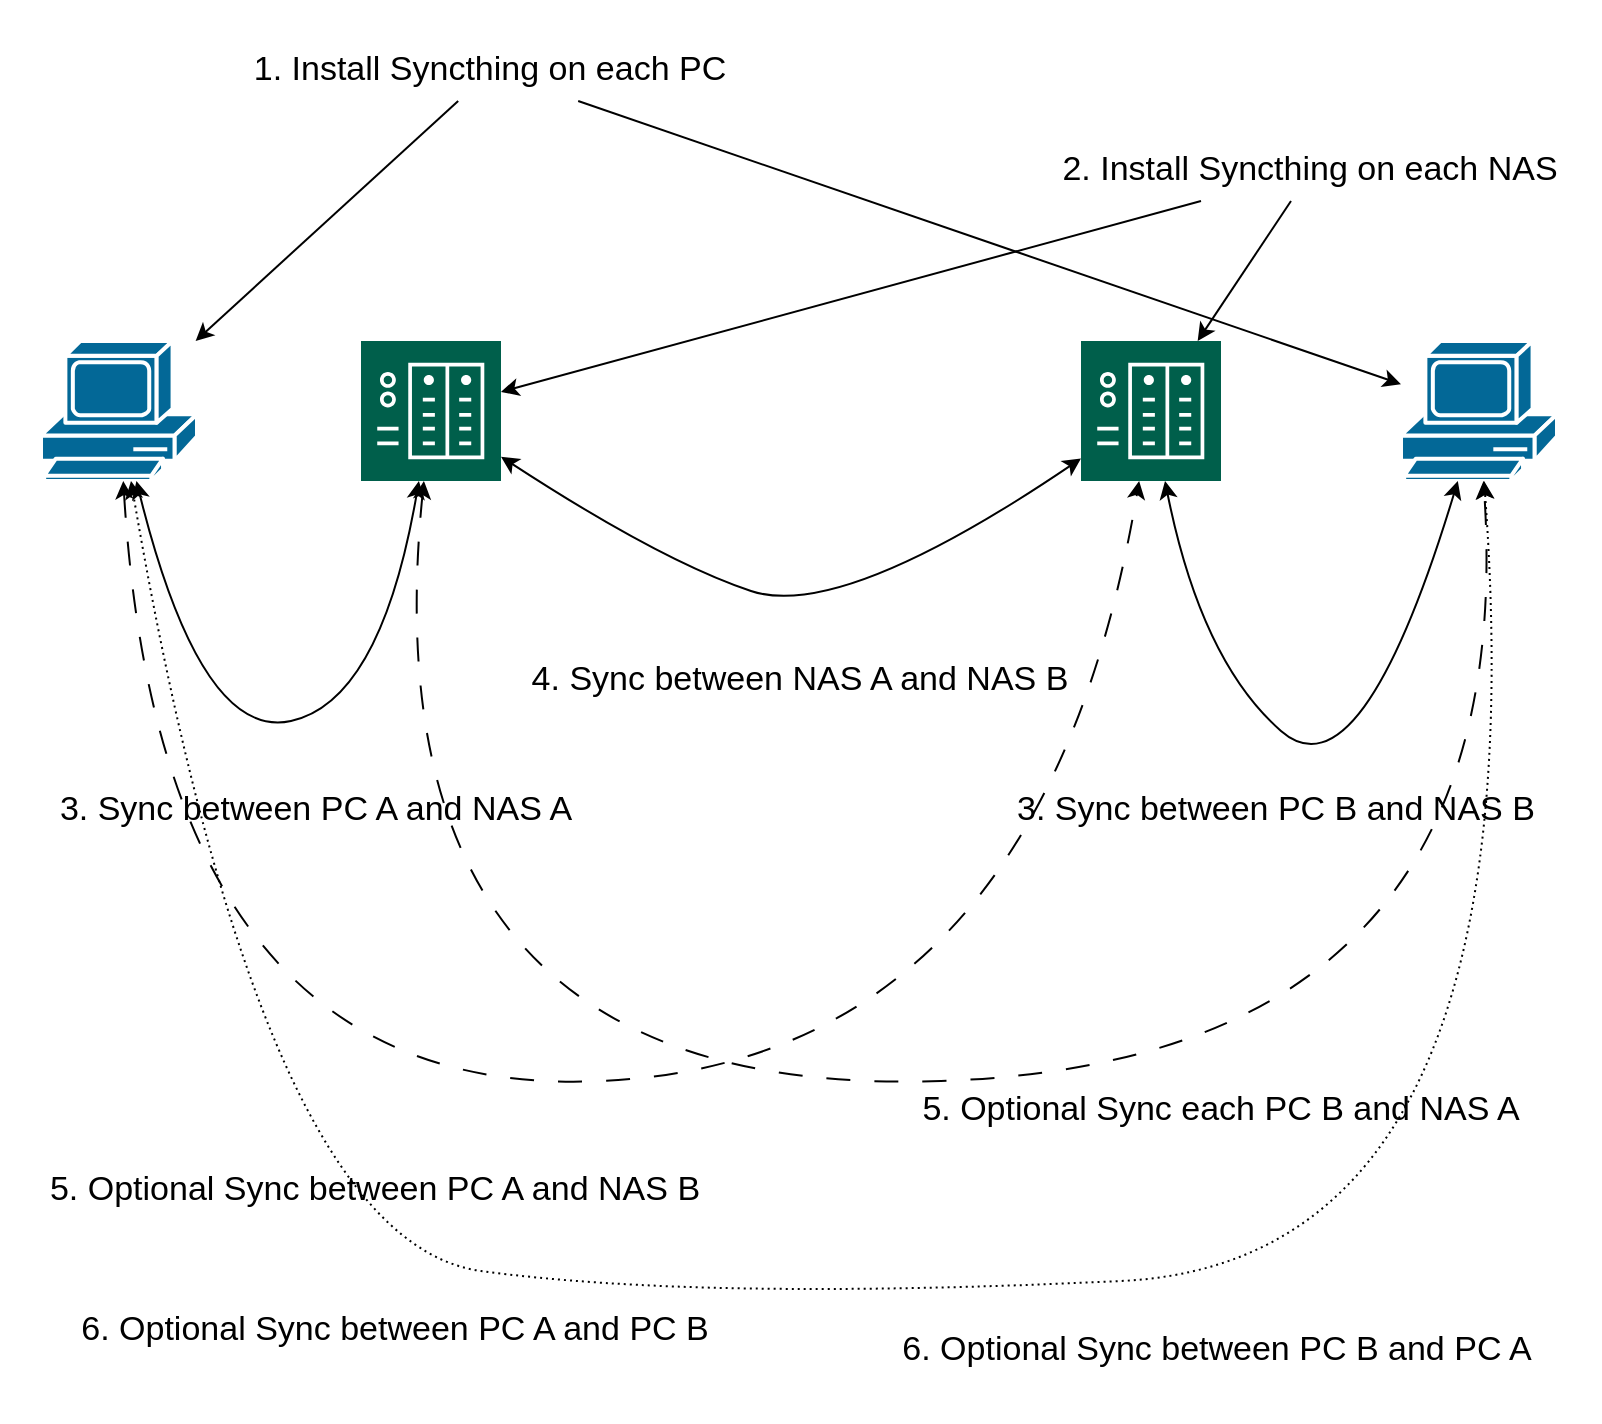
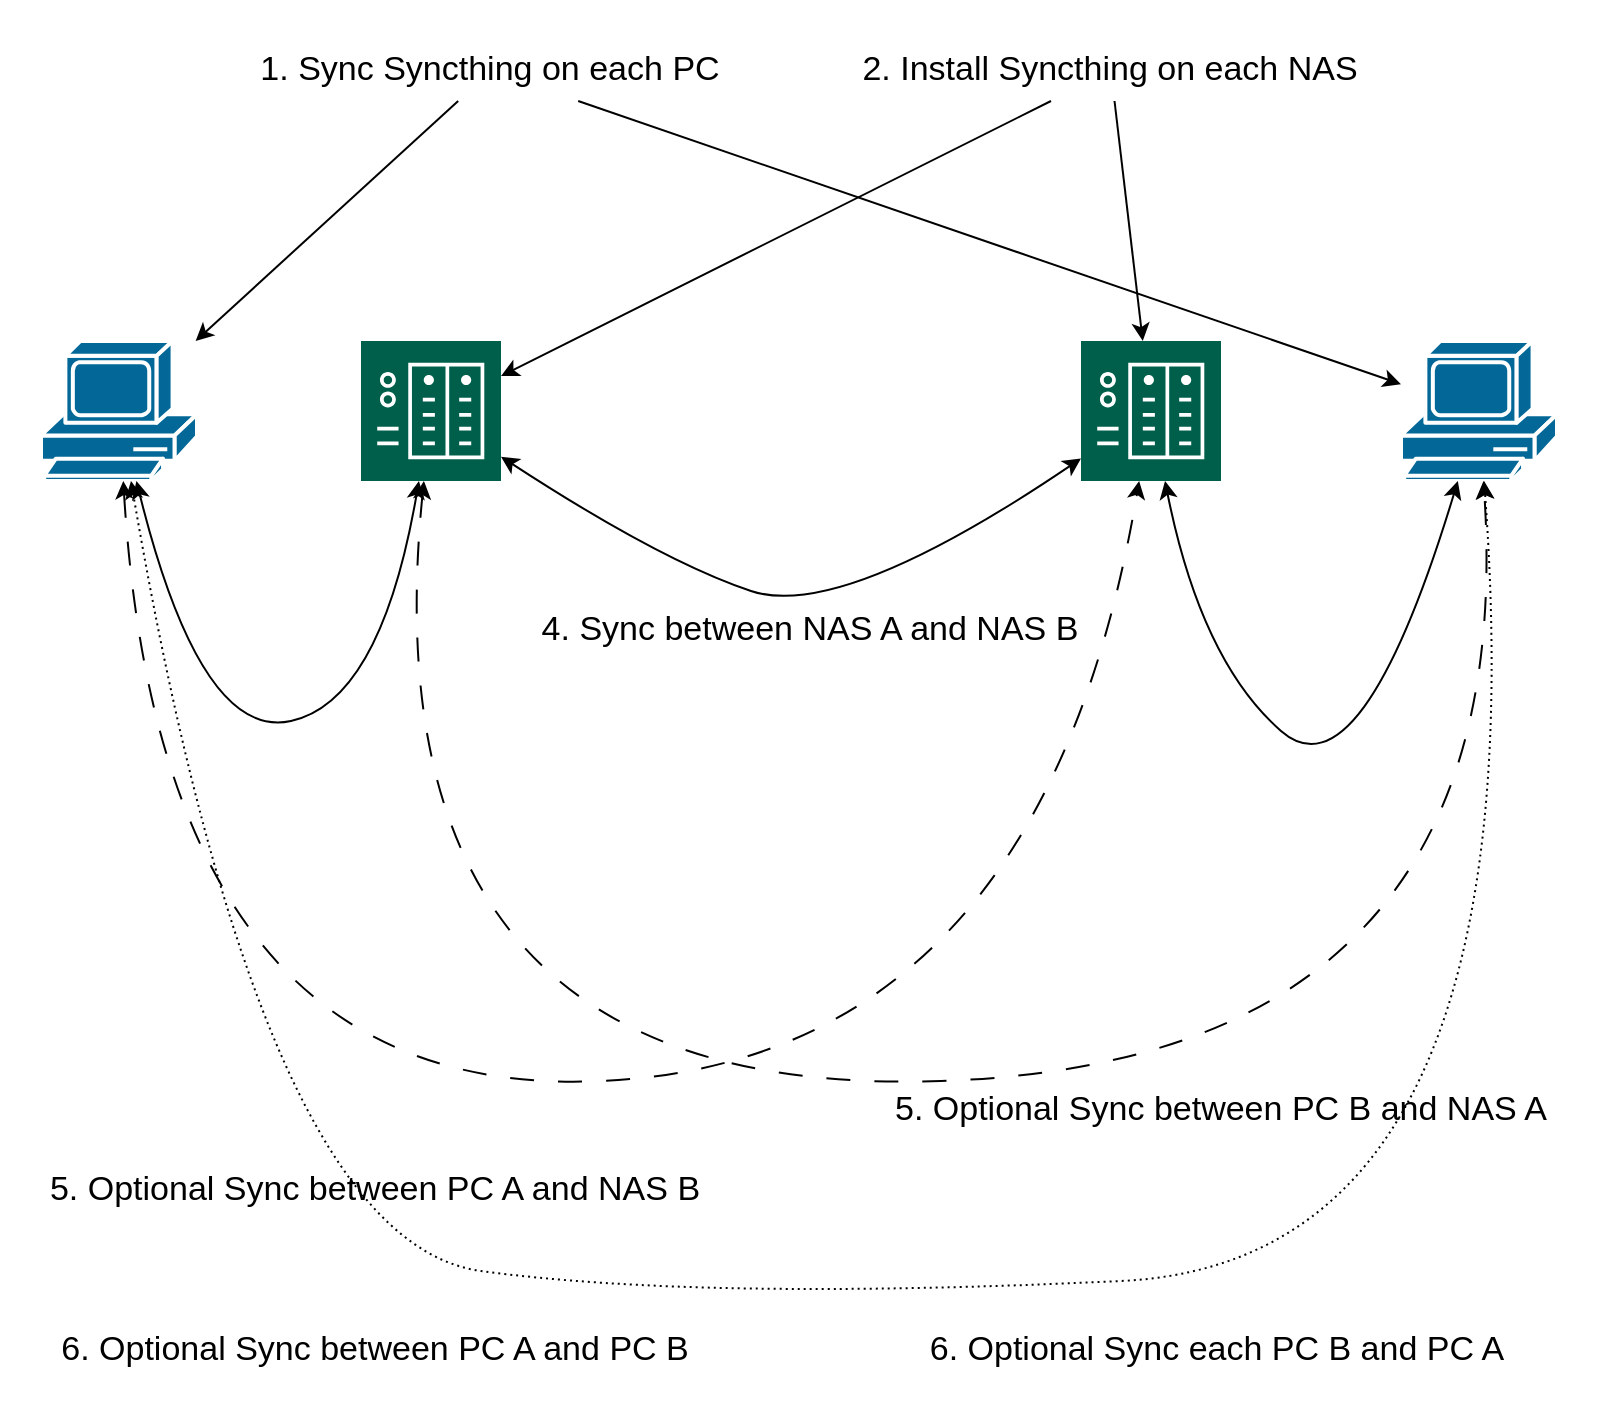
(491, 71) -> (491, 71)
(1311, 171) -> (1111, 71)
(801, 681) -> (811, 631)
(317, 811) -> none
(1277, 811) -> none
(1222, 1111) -> (1222, 1111)
(396, 1331) -> (376, 1351)
(1218, 1351) -> (1218, 1351)
